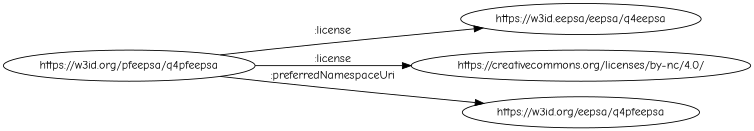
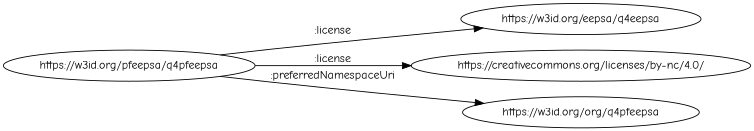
(581, 19) -> (581, 19)
(581, 112) -> (581, 112)
